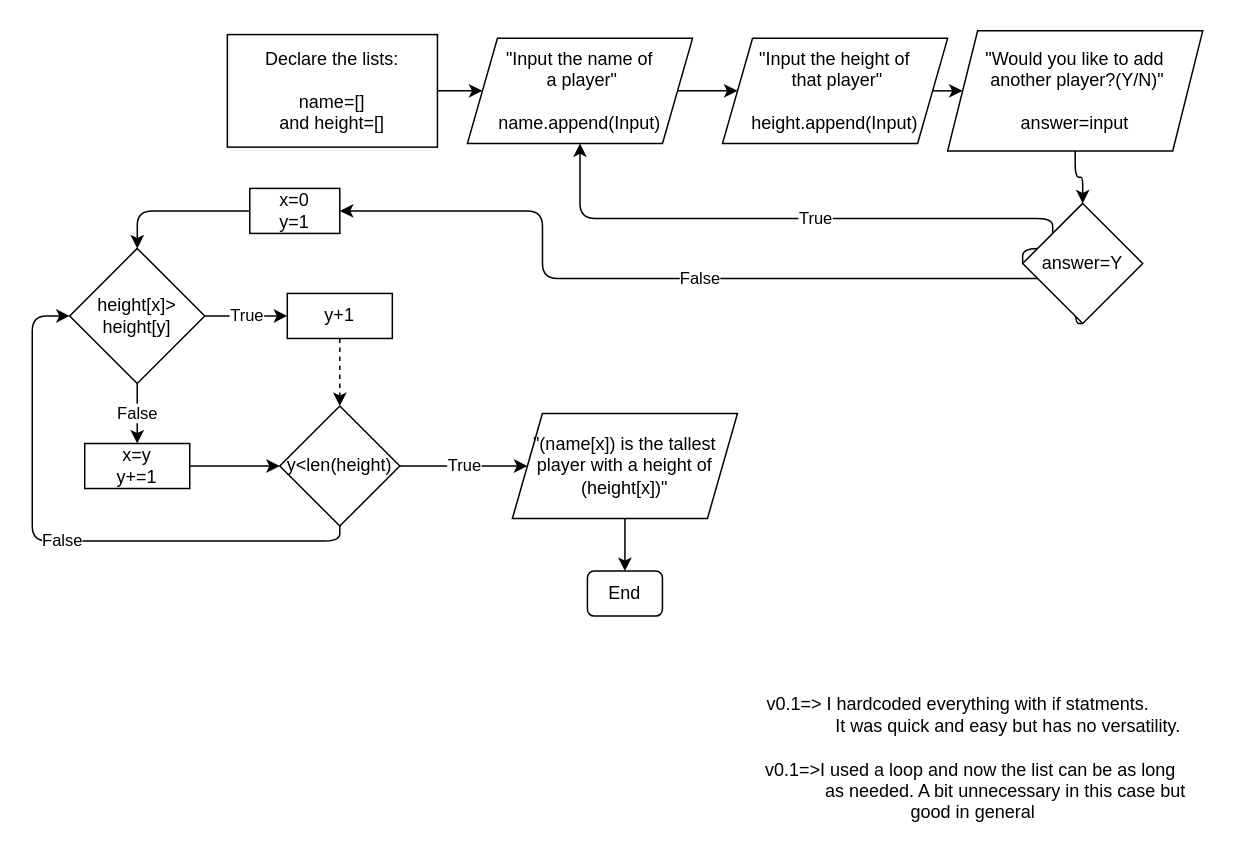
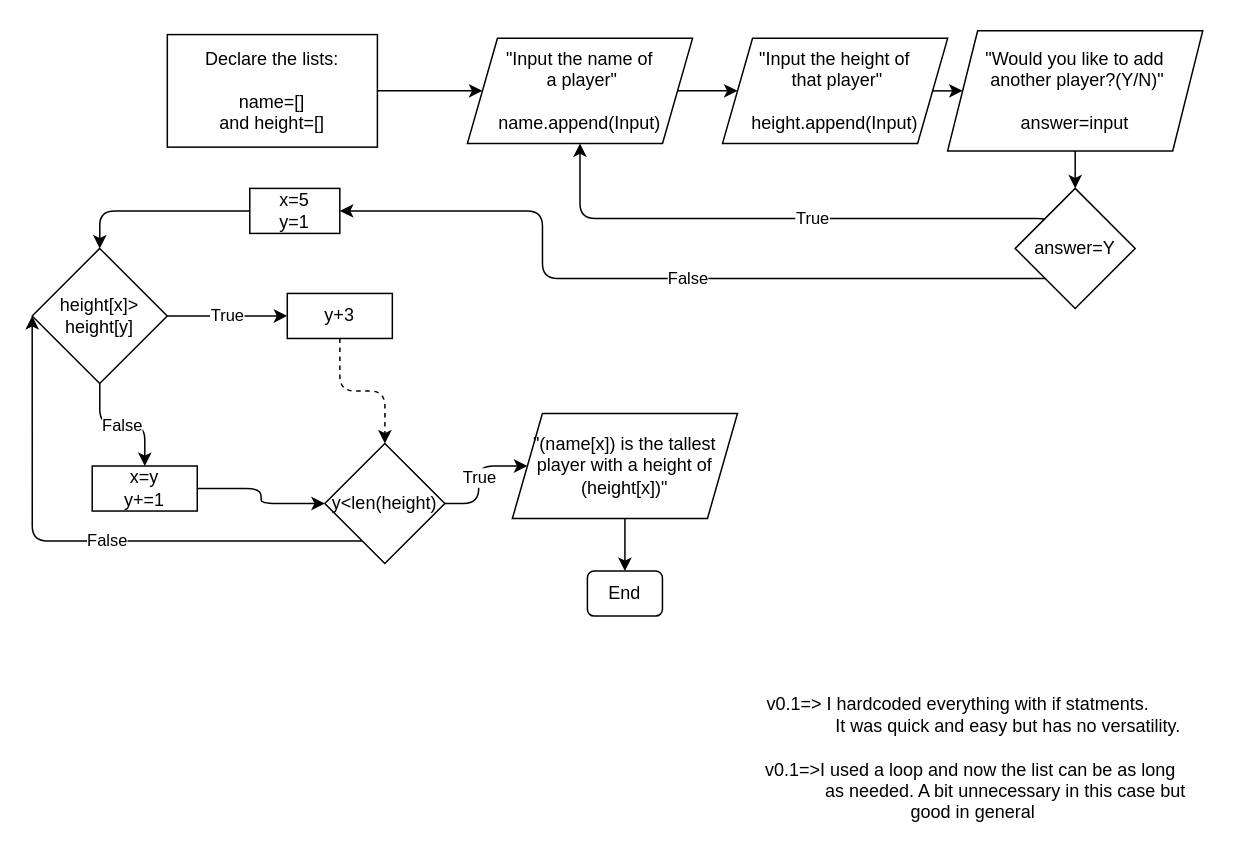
(332, 91) -> (272, 91)
(295, 211) -> (295, 211)
(1082, 263) -> (1075, 248)
(137, 316) -> (100, 316)
(340, 316) -> (340, 316)
(137, 466) -> (145, 488)
(340, 466) -> (385, 503)
